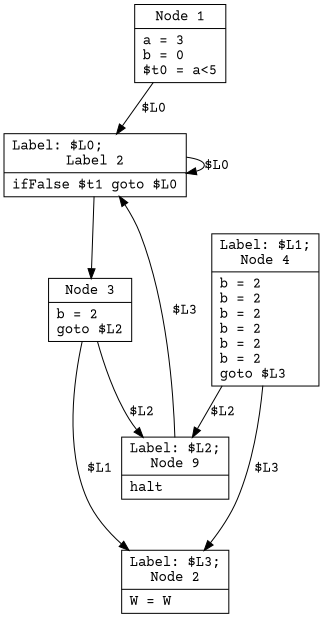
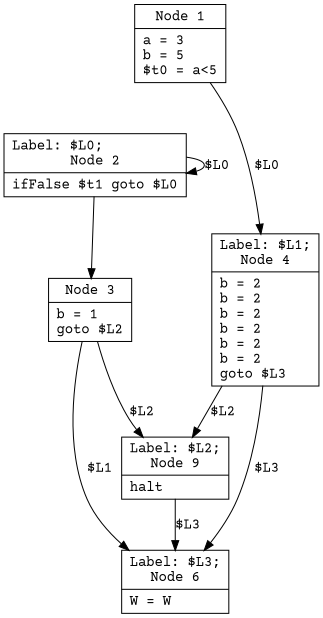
(164, 55) -> (164, 55)
(138, 104) -> (244, 150)
(95, 160) -> (95, 160)
(78, 314) -> (78, 314)
(163, 318) -> (175, 520)
(175, 577) -> (175, 577)
